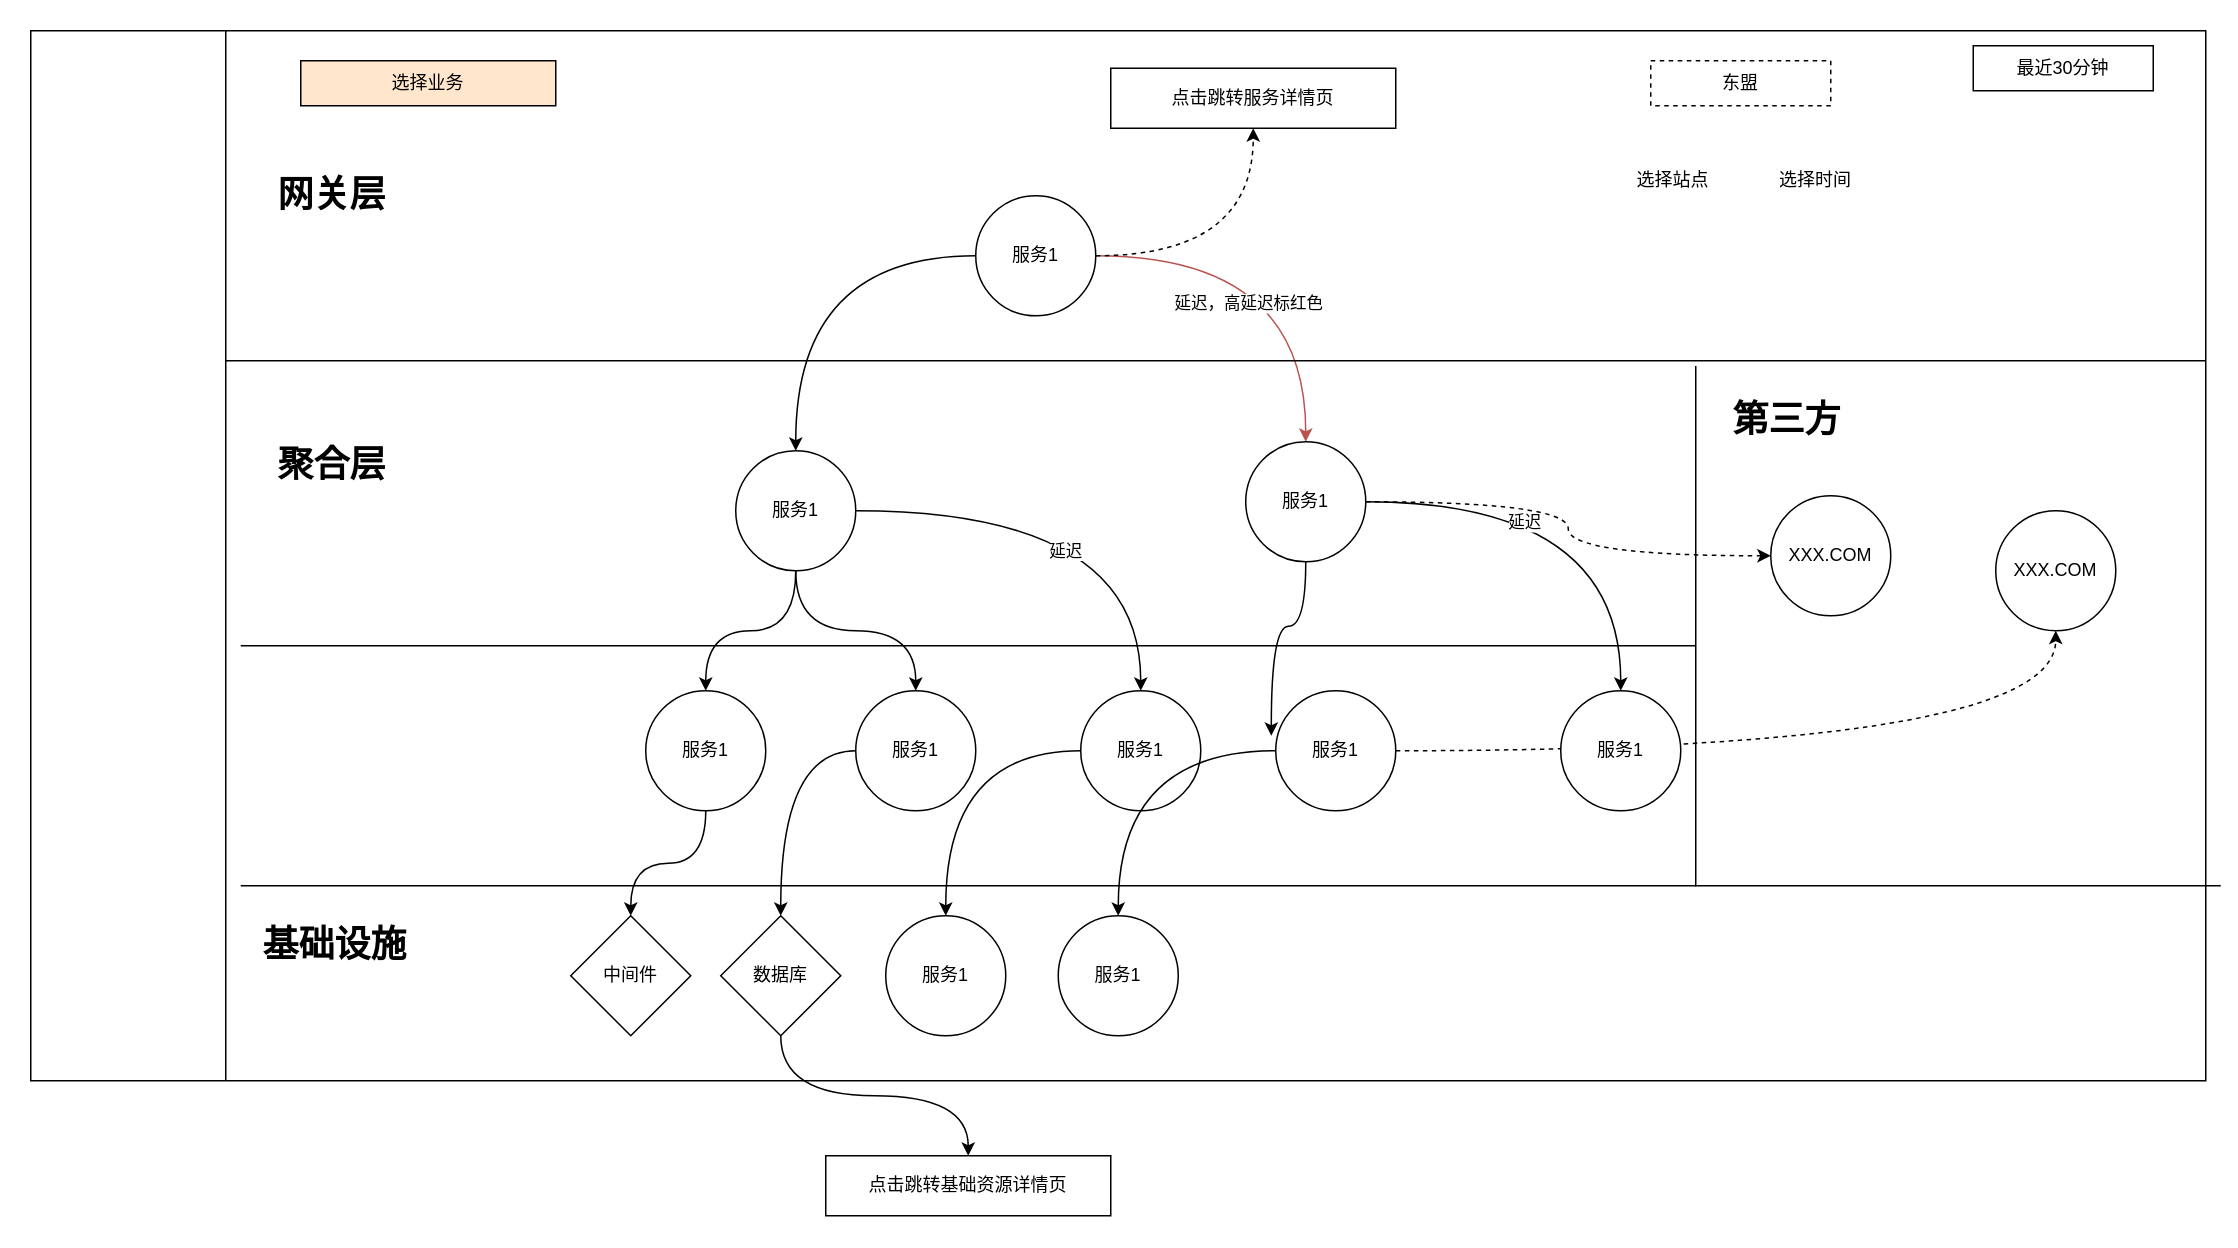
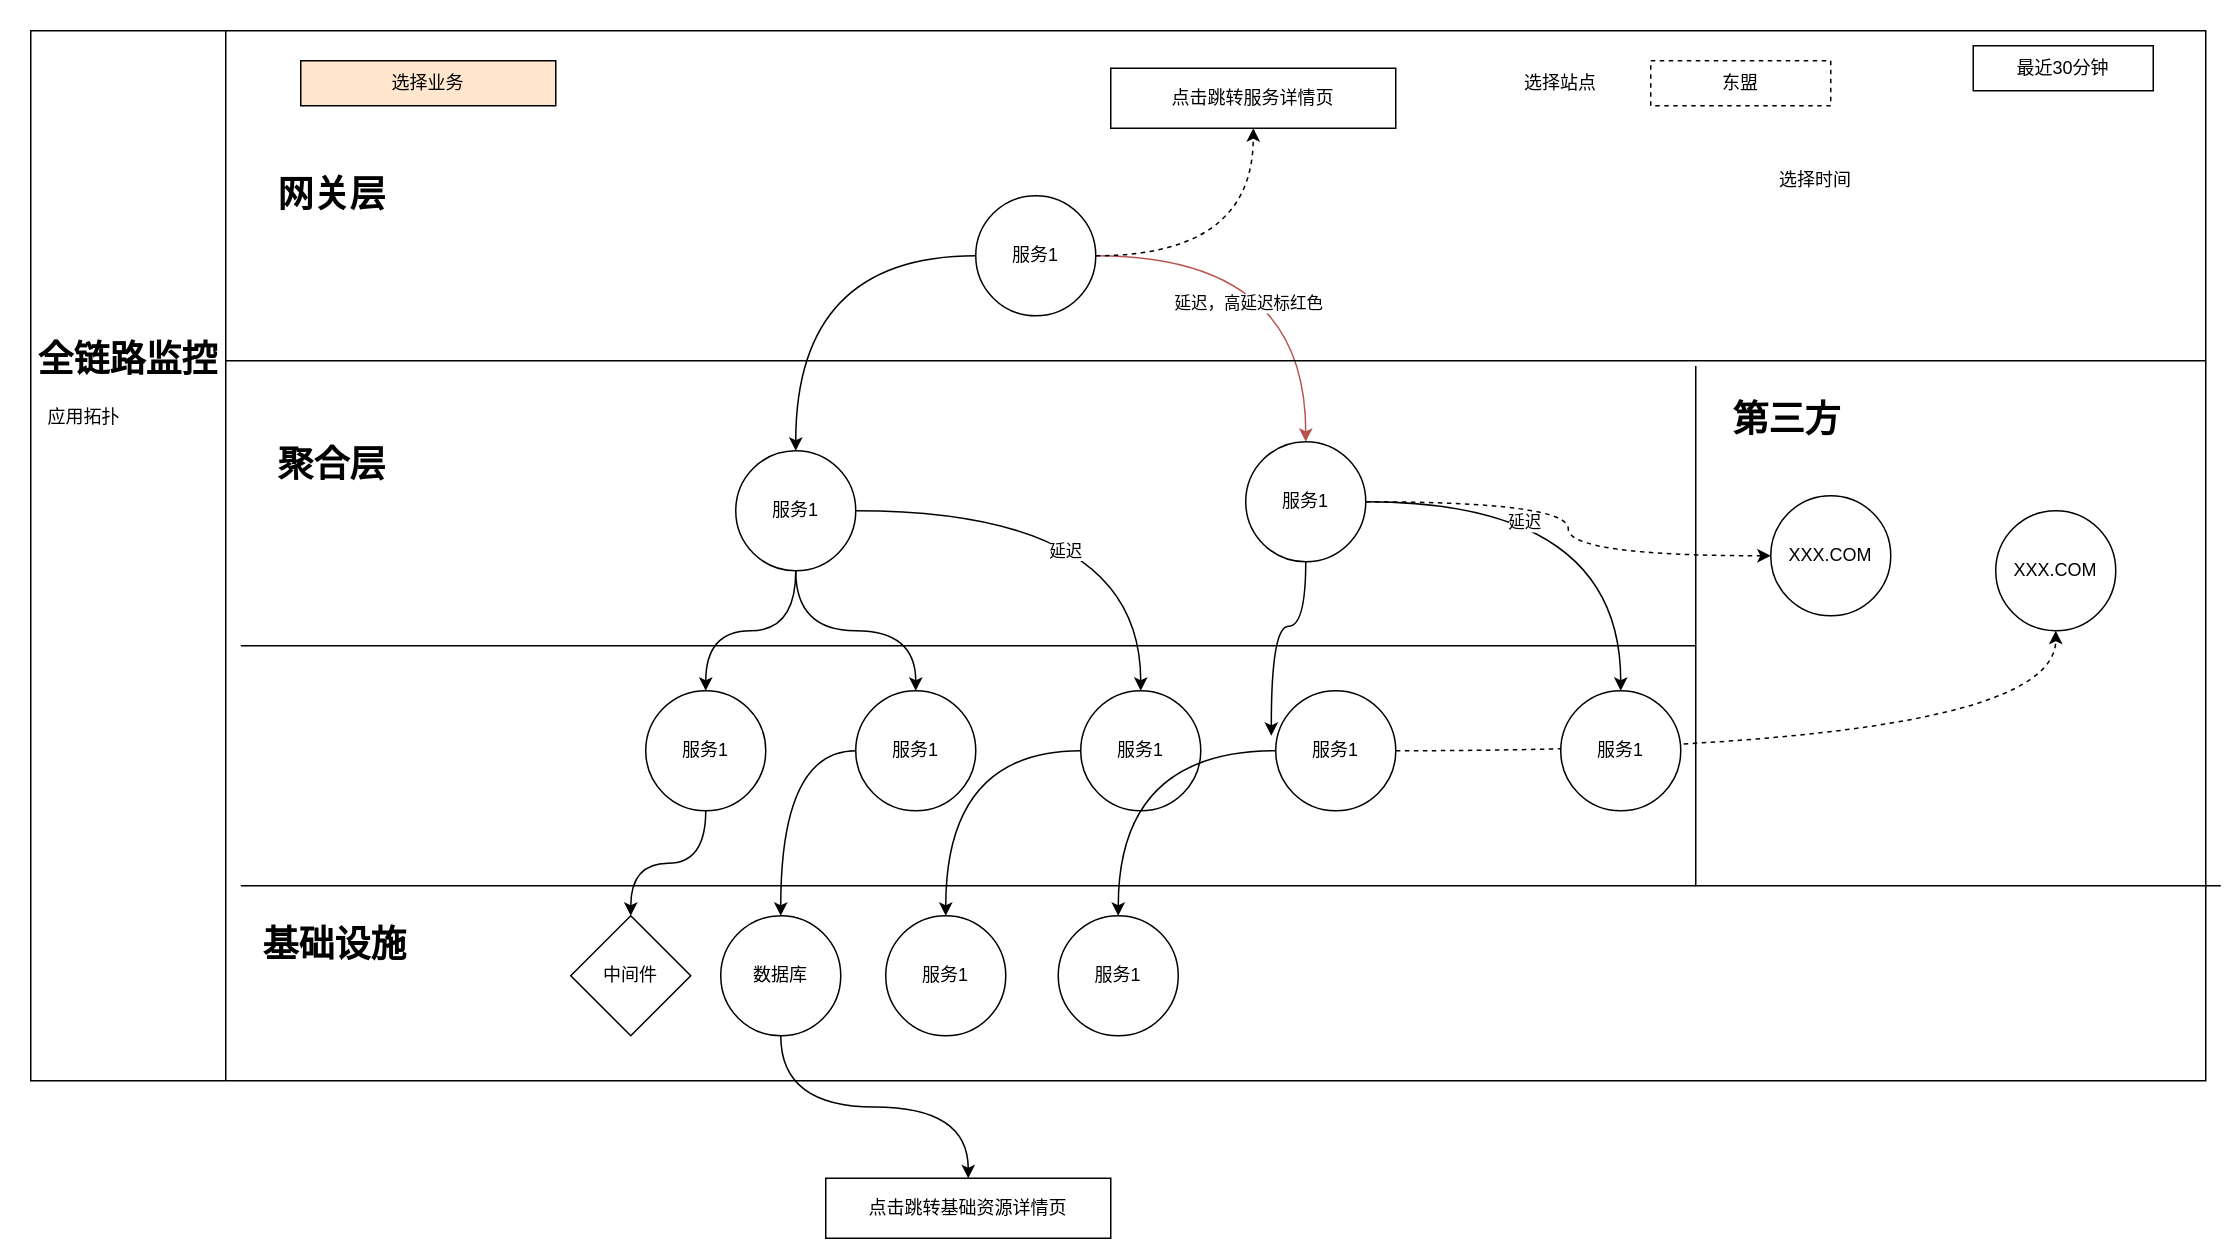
(1673, 181) -> (1561, 83)
none -> (128, 473)
(781, 976) -> (781, 976)
(968, 1186) -> (968, 1208)
